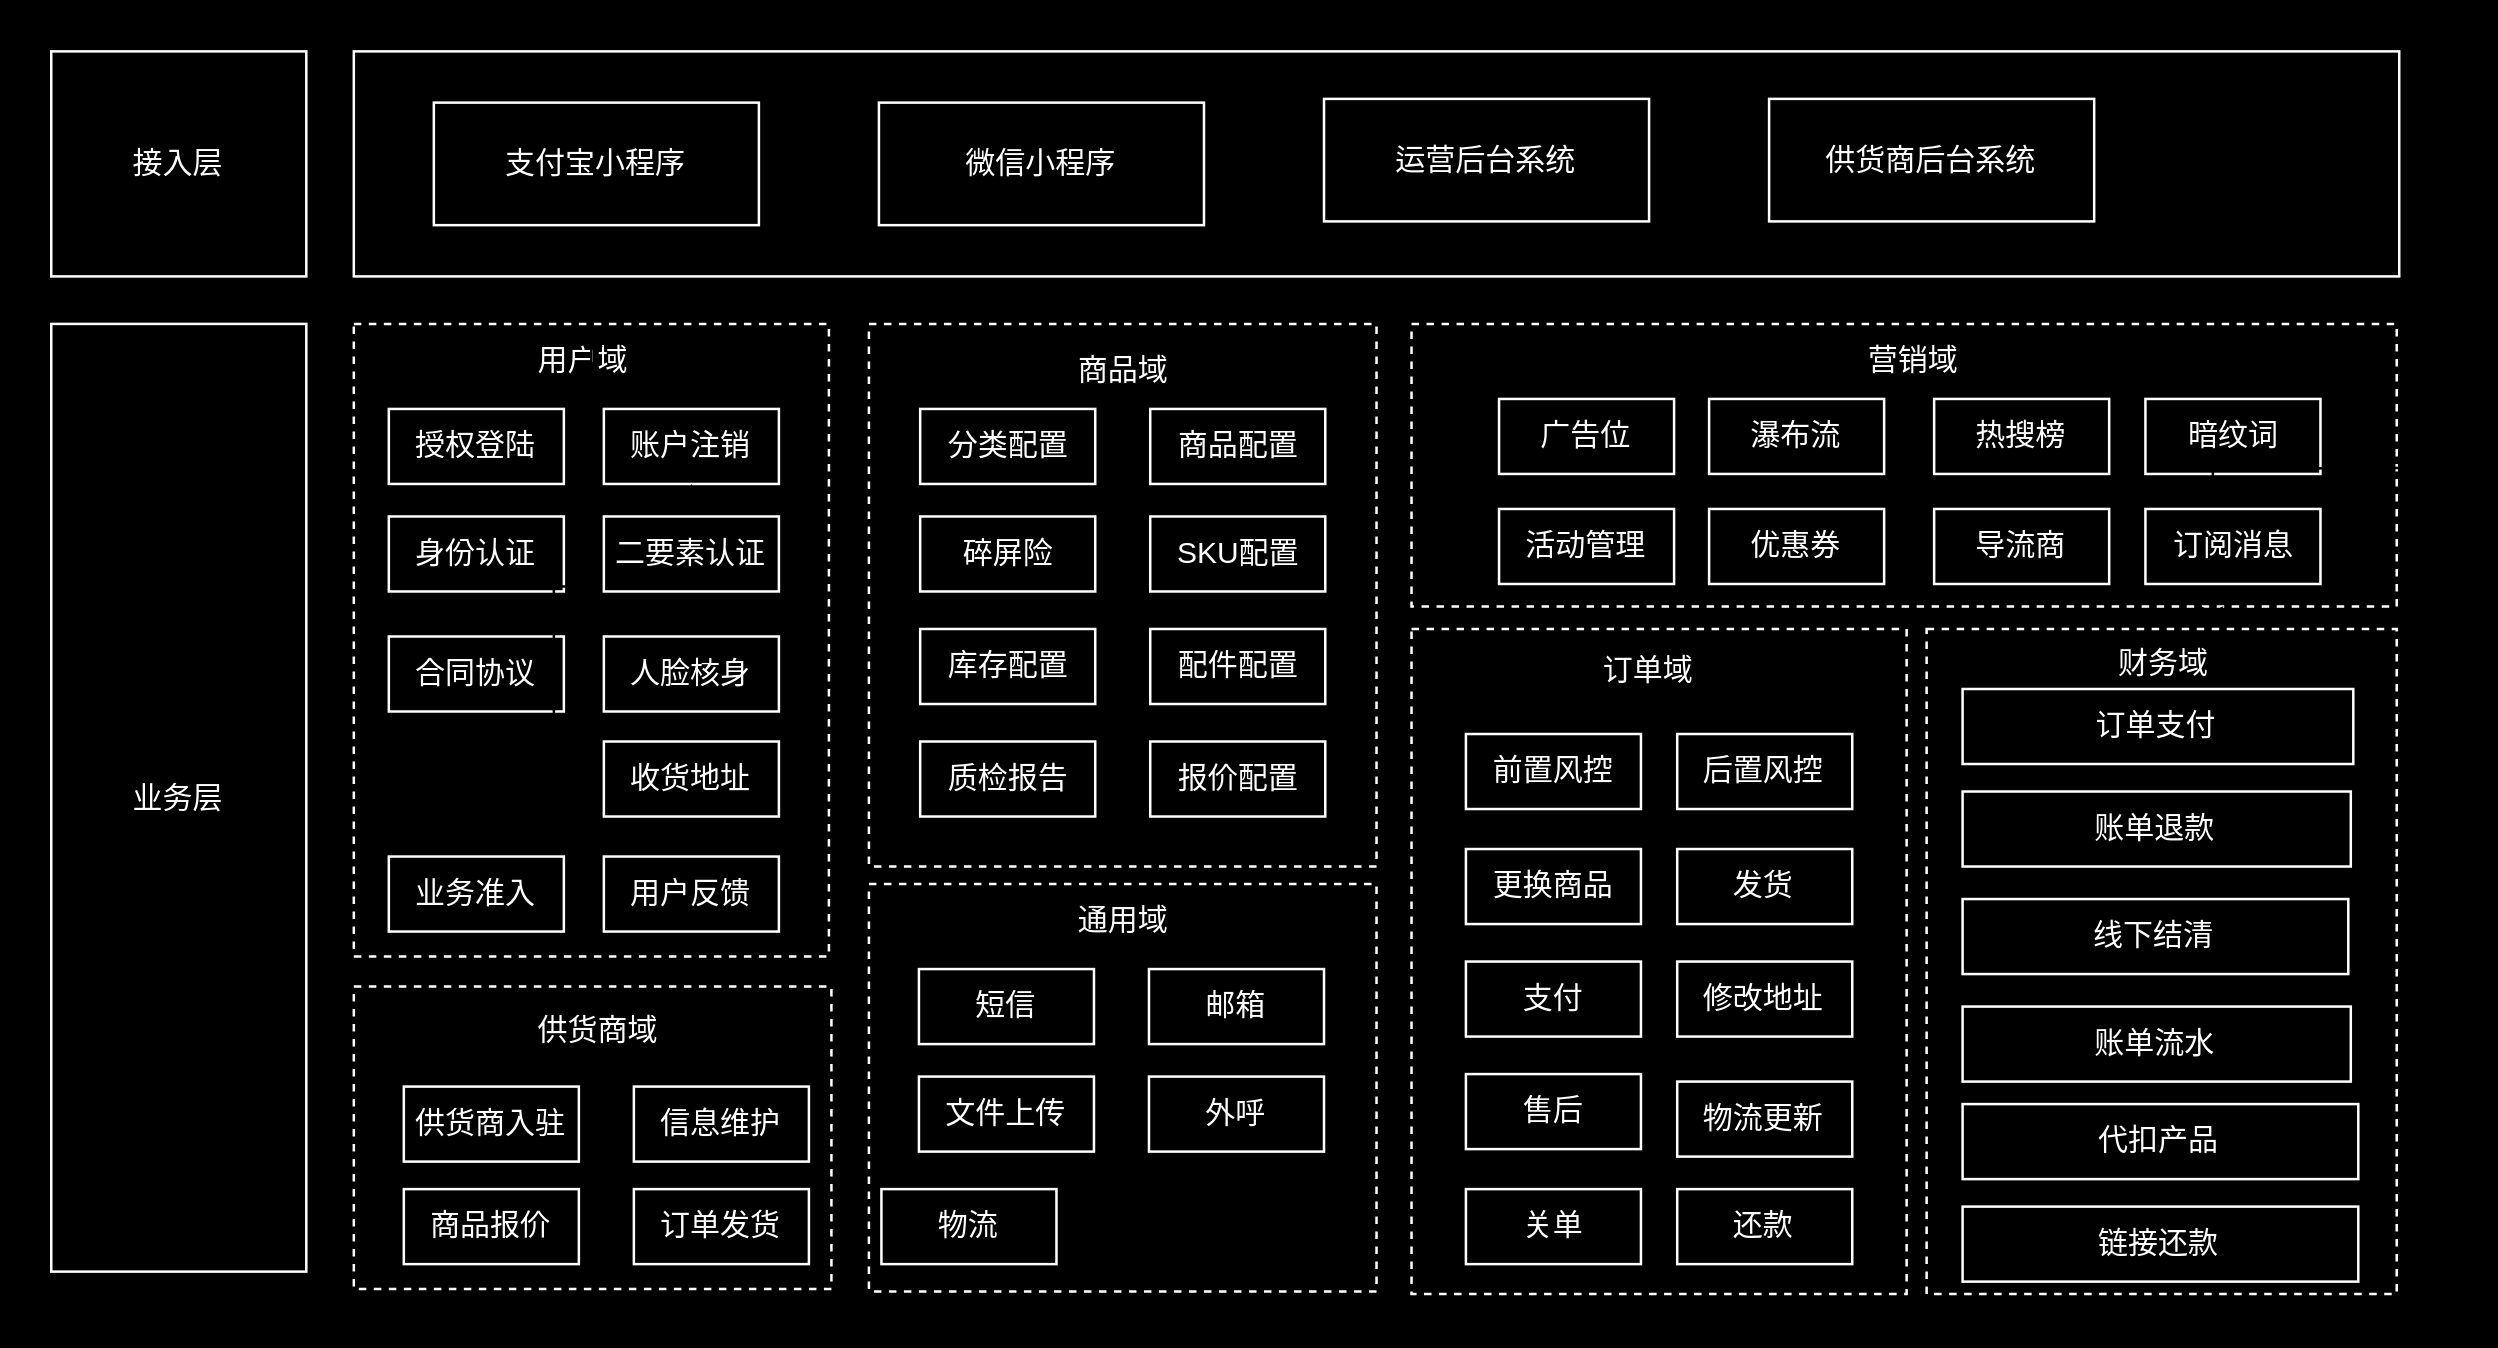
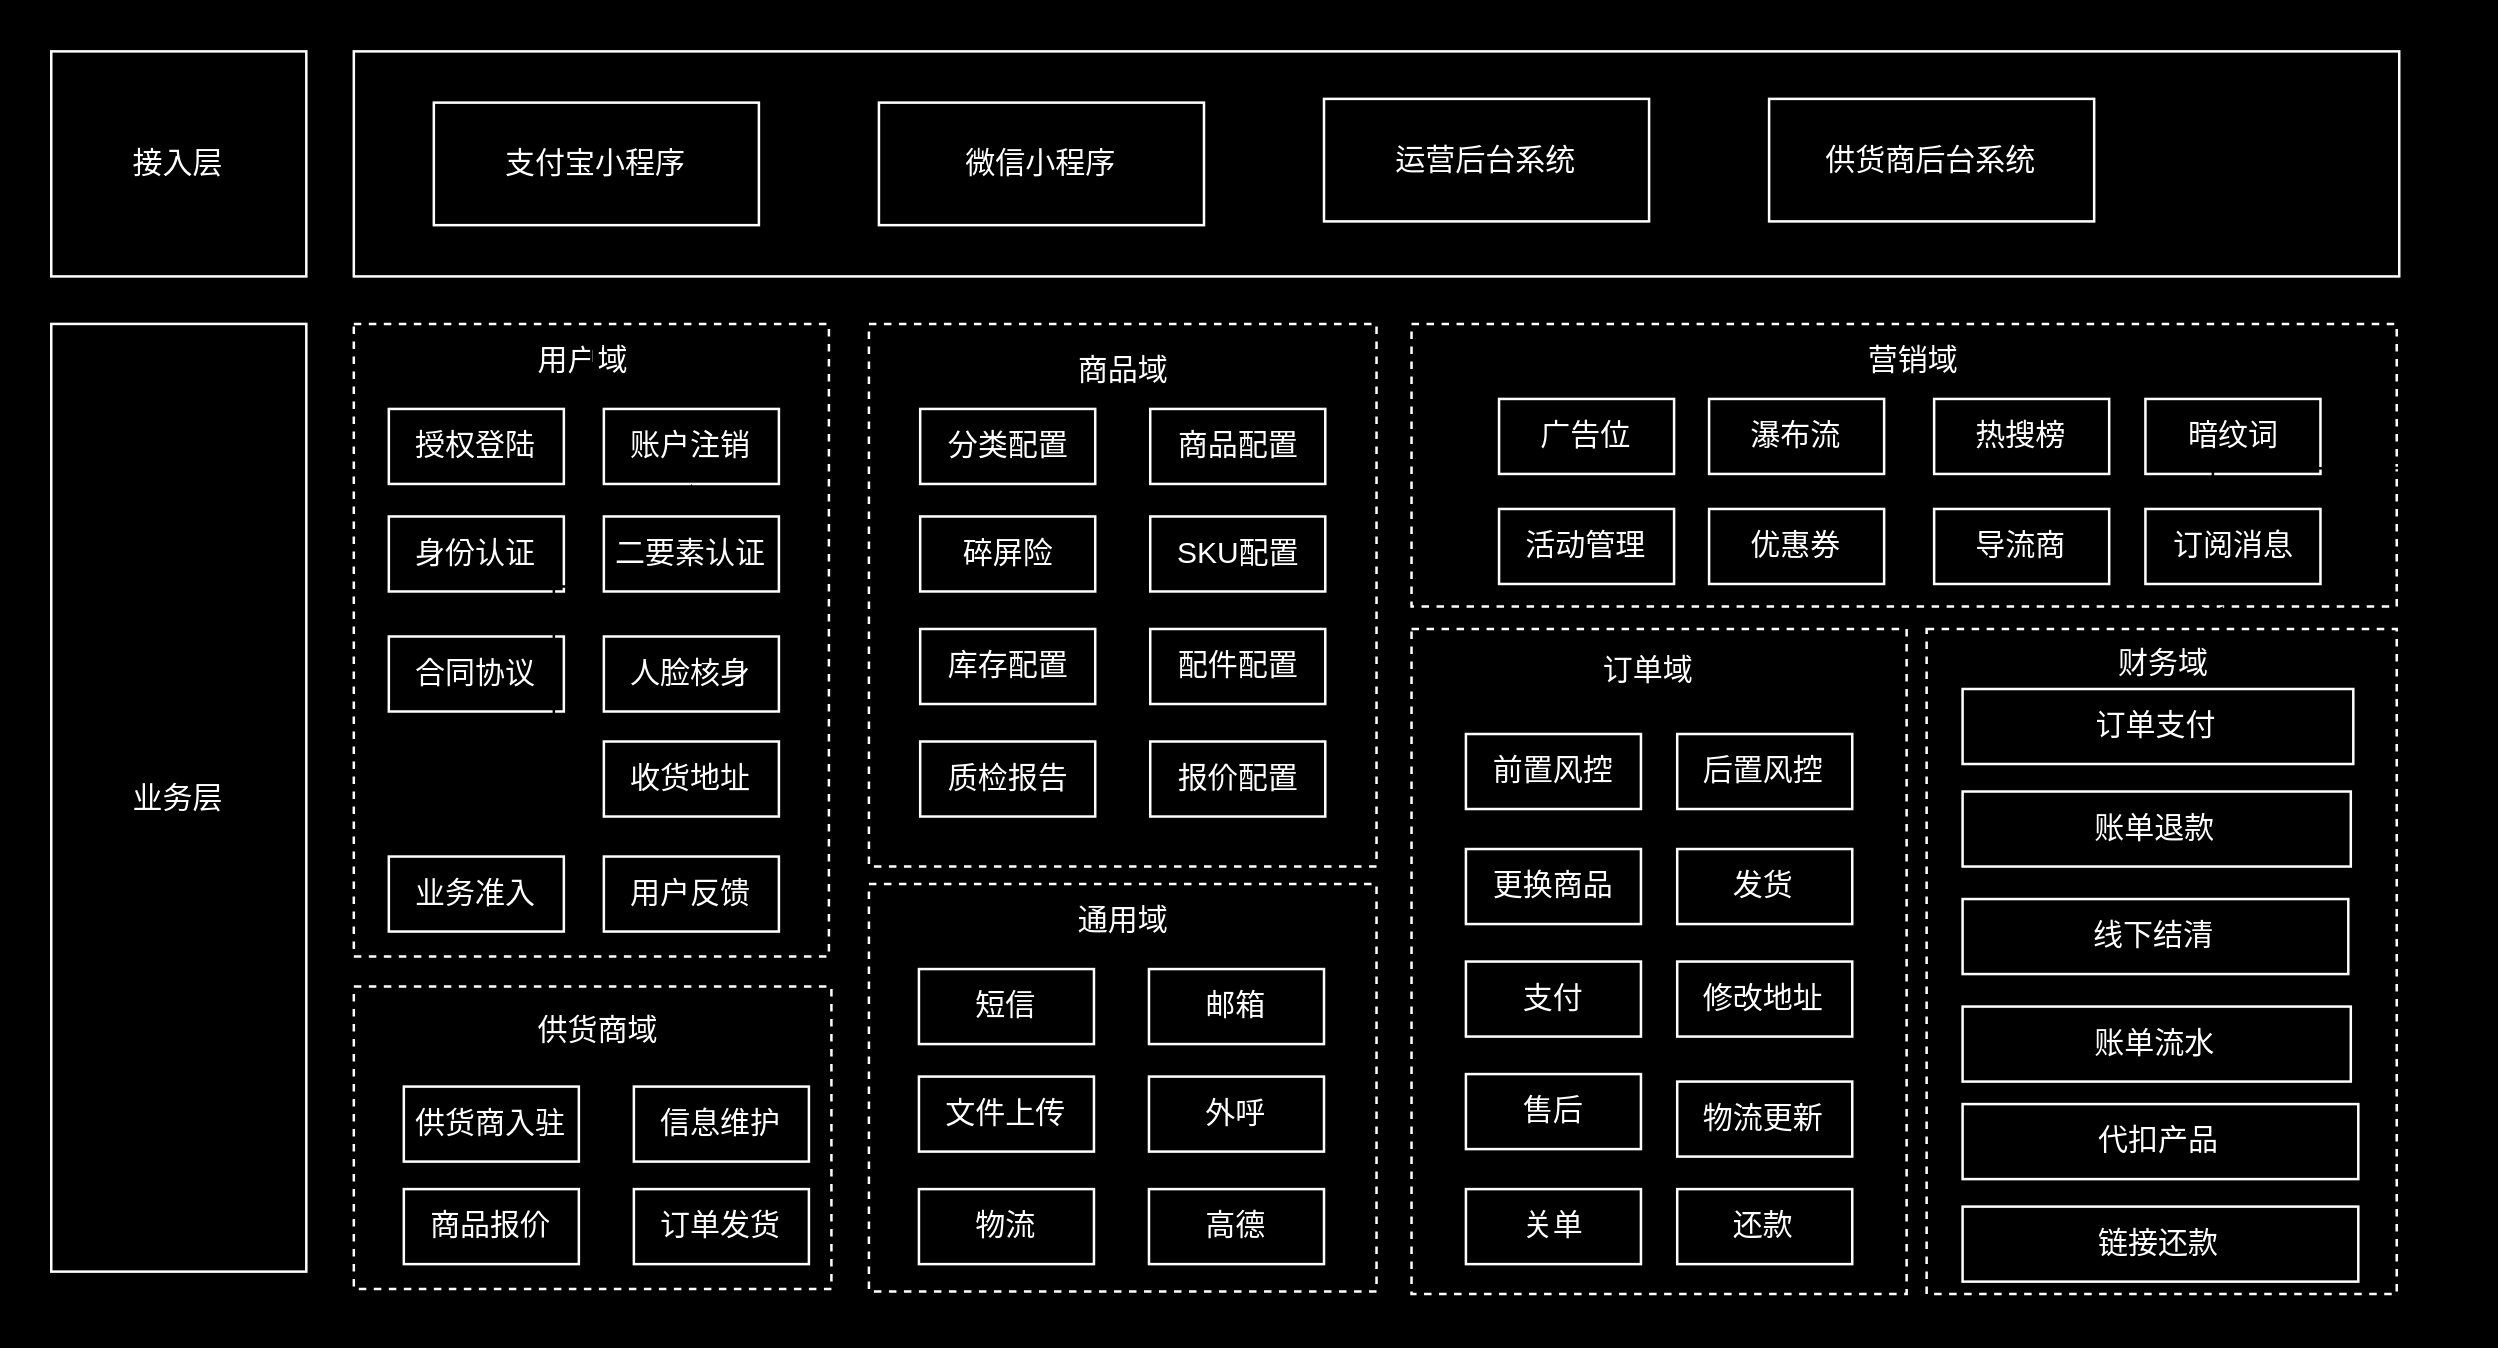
(969, 1226) -> (1006, 1226)
none -> (1236, 1226)
